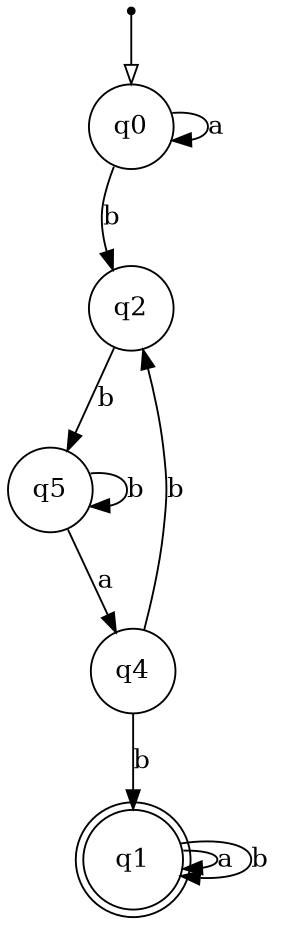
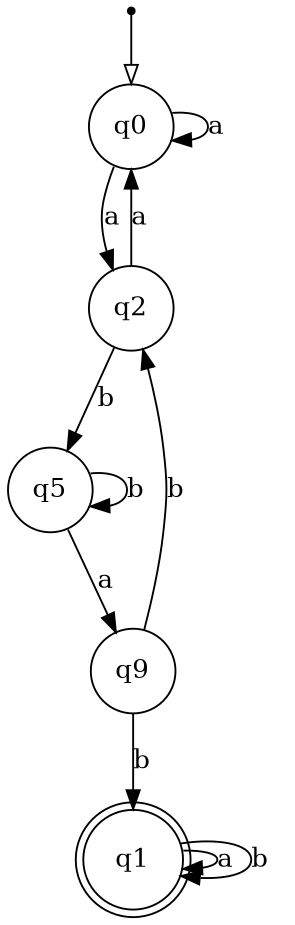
(112, 218) -> (112, 218)
none -> (131, 227)
(133, 671) -> (133, 671)
